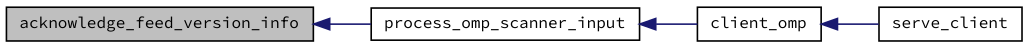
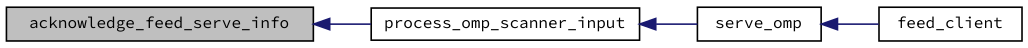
(160, 24) -> (160, 24)
(759, 24) -> (759, 24)
(951, 24) -> (951, 24)
